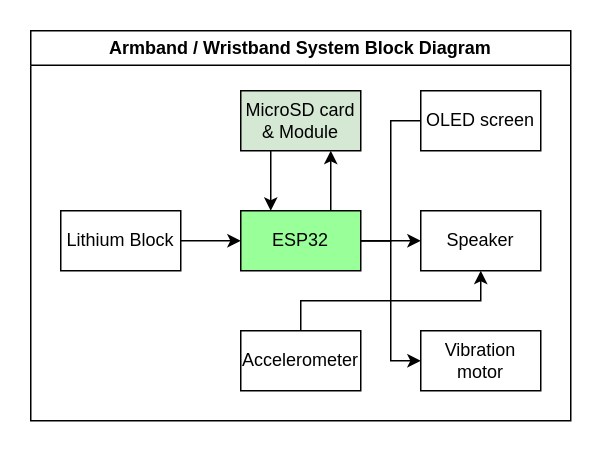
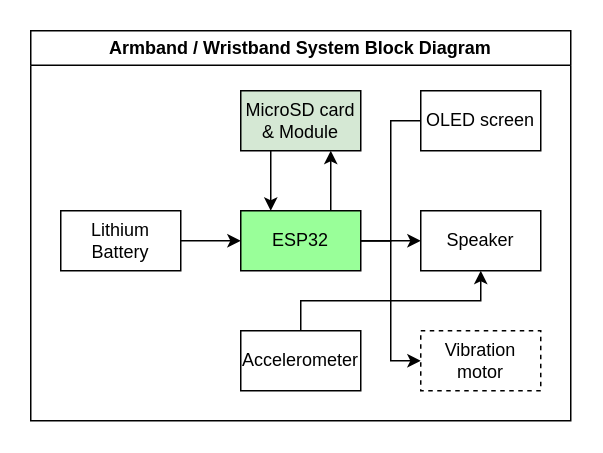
(121, 241) -> (121, 241)
(481, 361) -> (481, 361)
